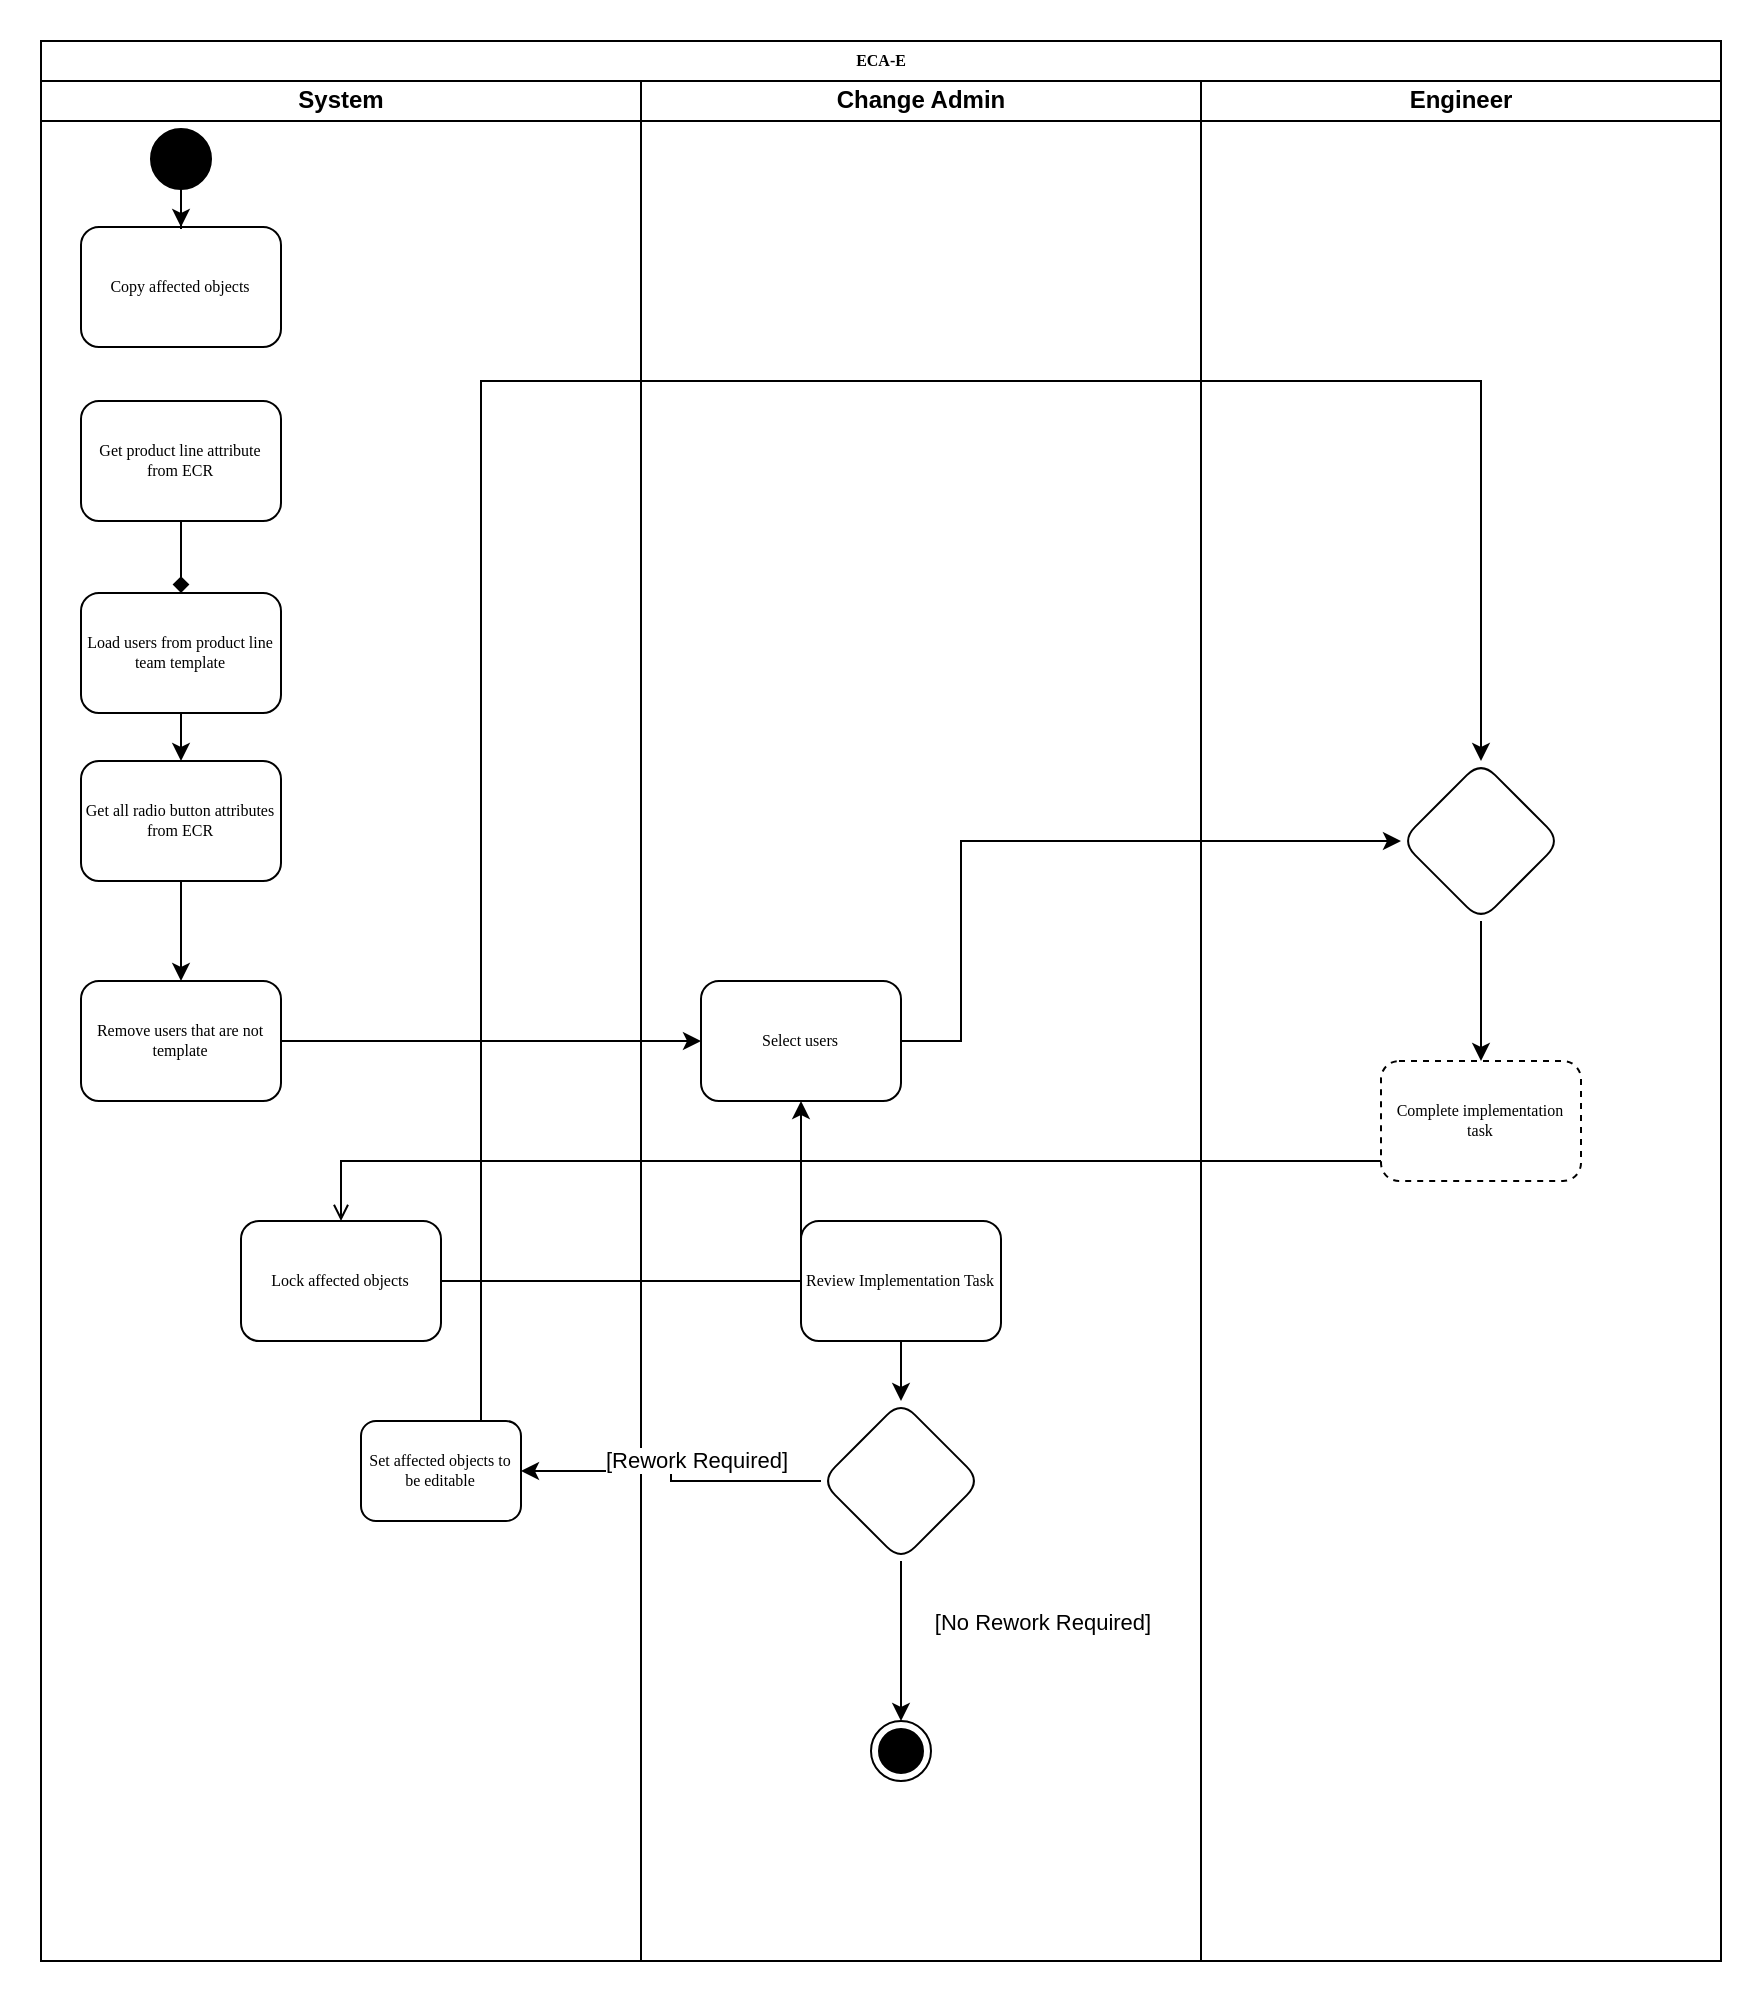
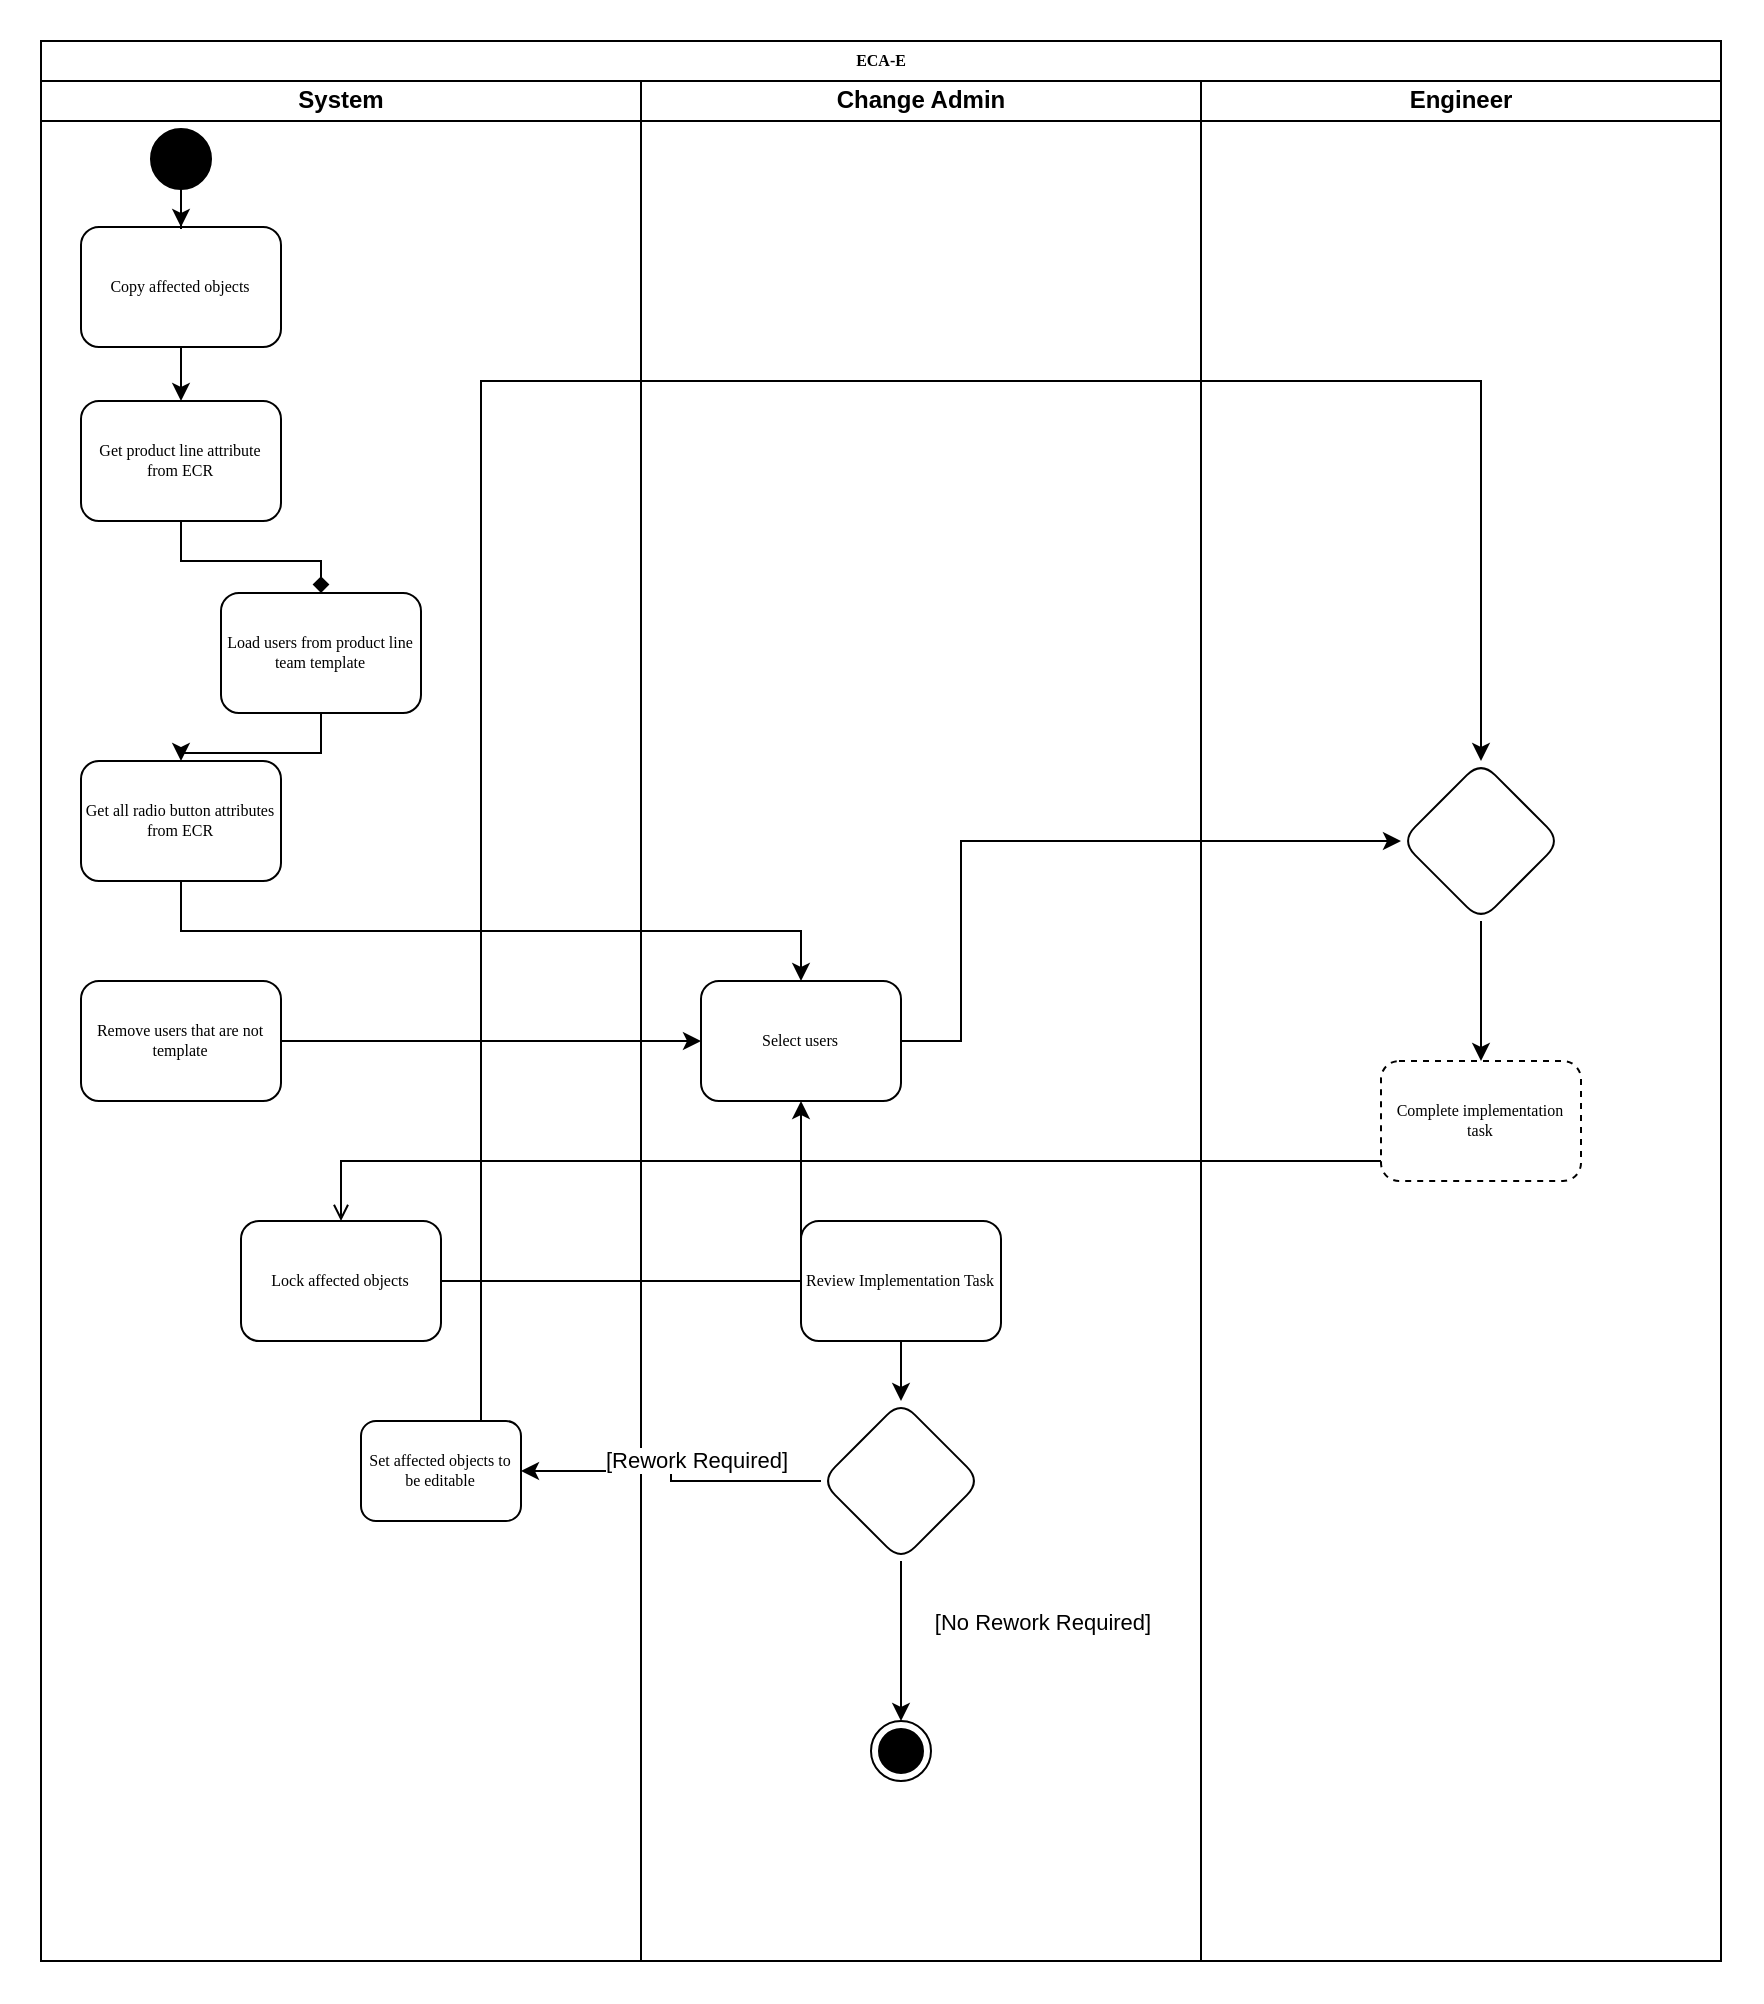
none -> (181, 381)
(181, 653) -> (321, 653)
(181, 948) -> (407, 931)
